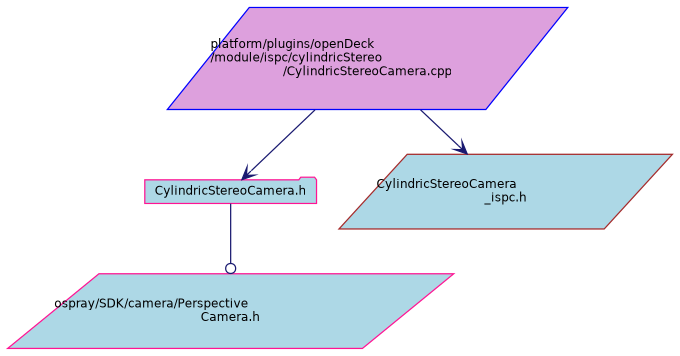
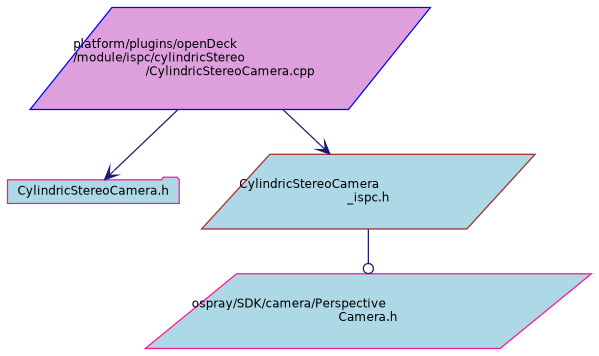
(231, 233) -> (368, 246)
